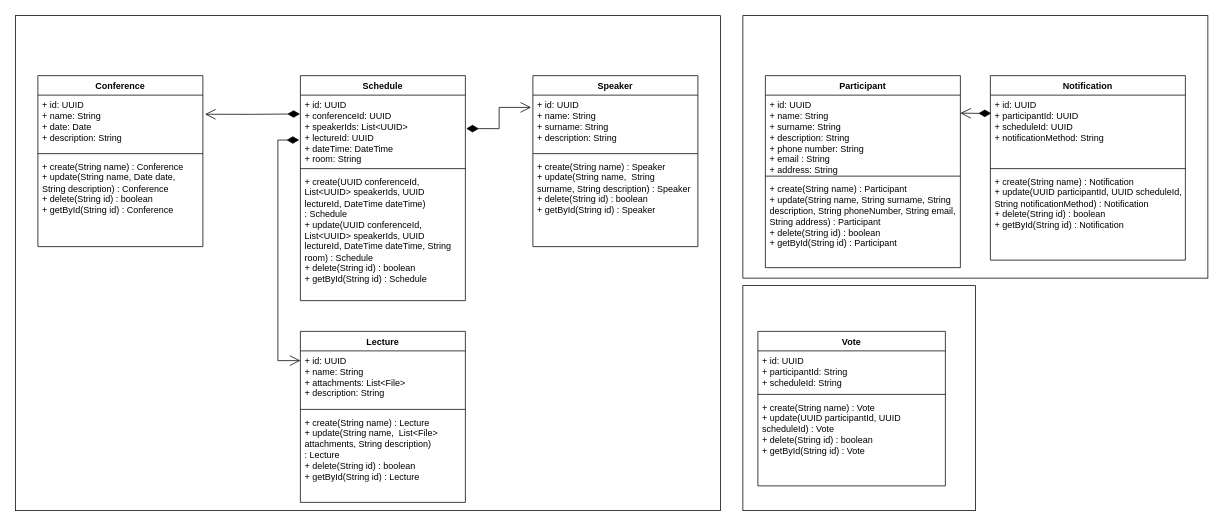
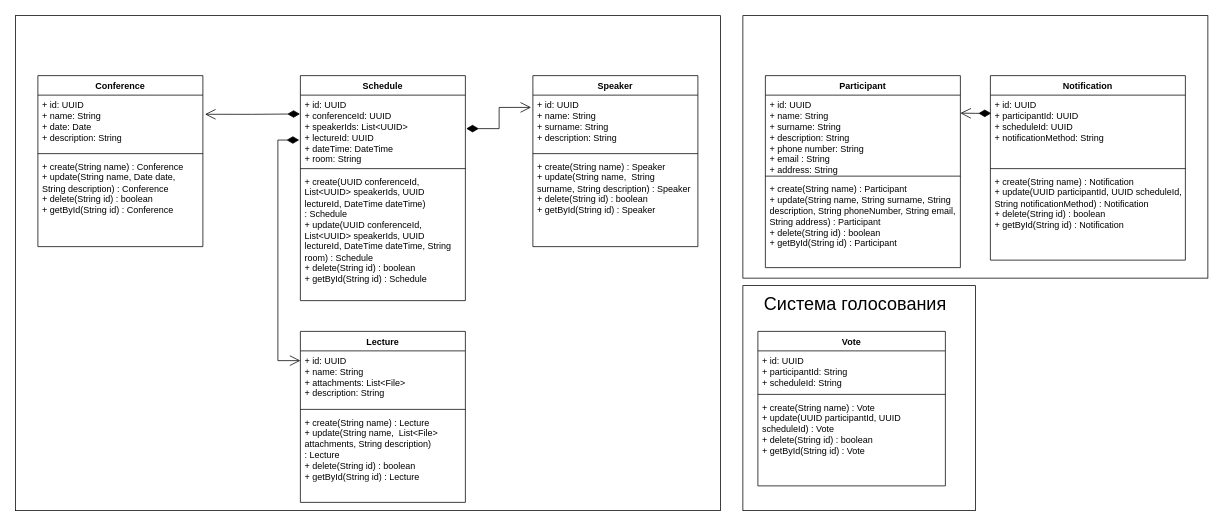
none -> (855, 304)
